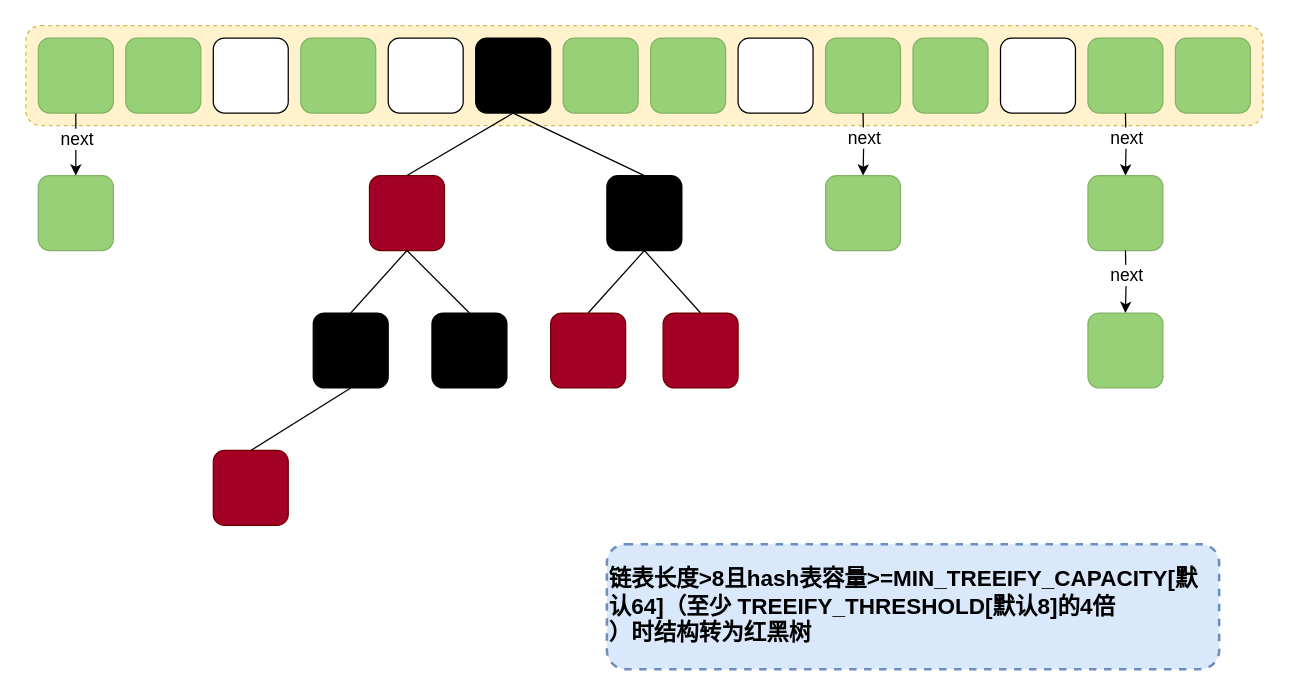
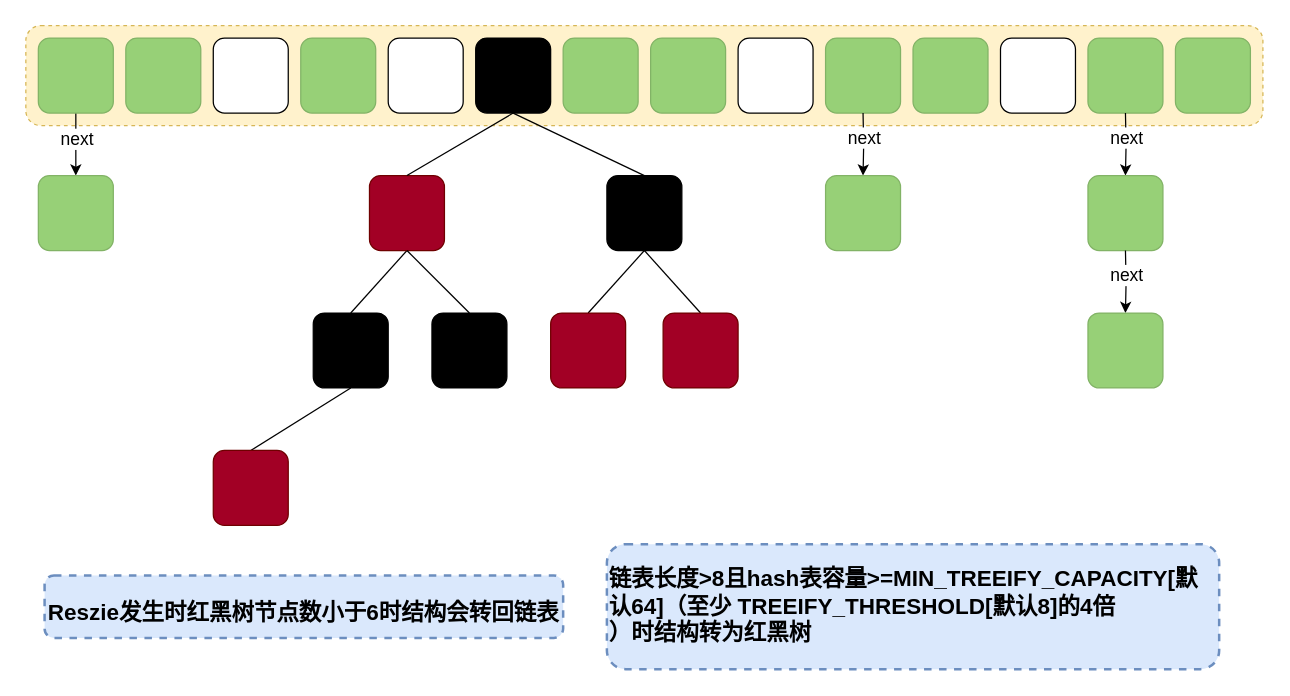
none -> (304, 607)
